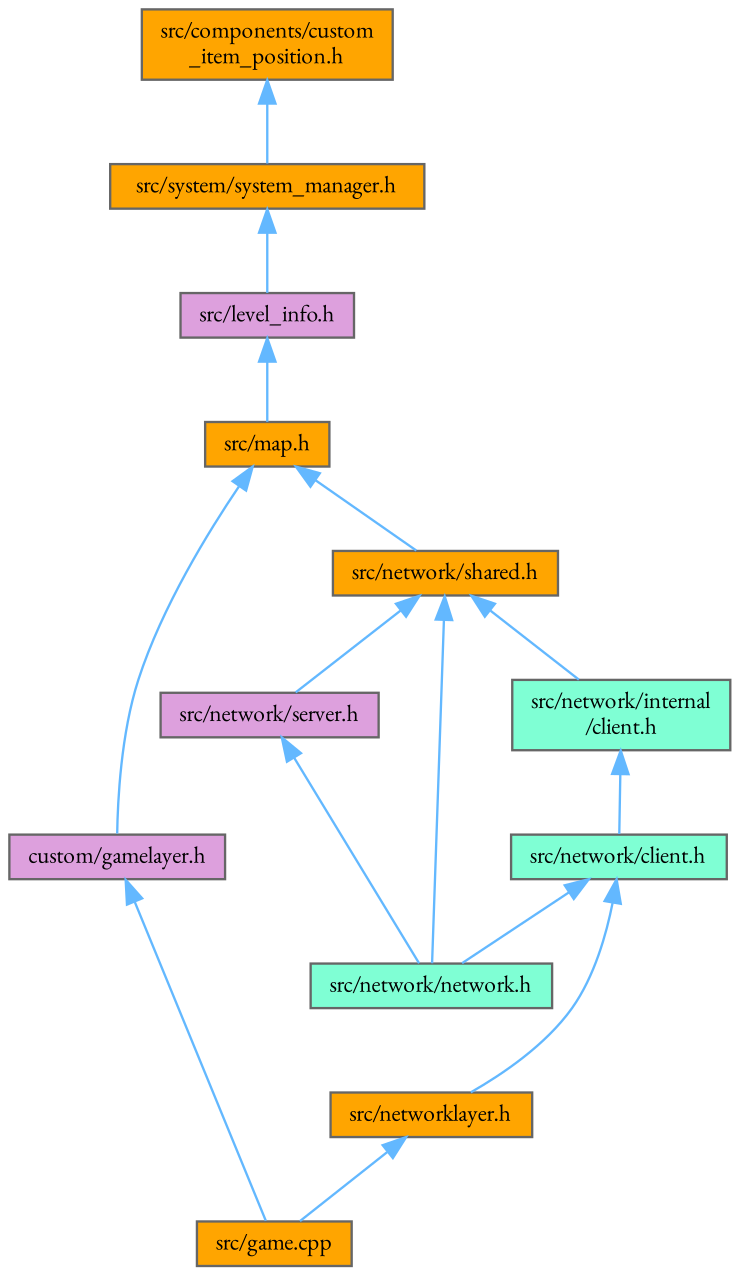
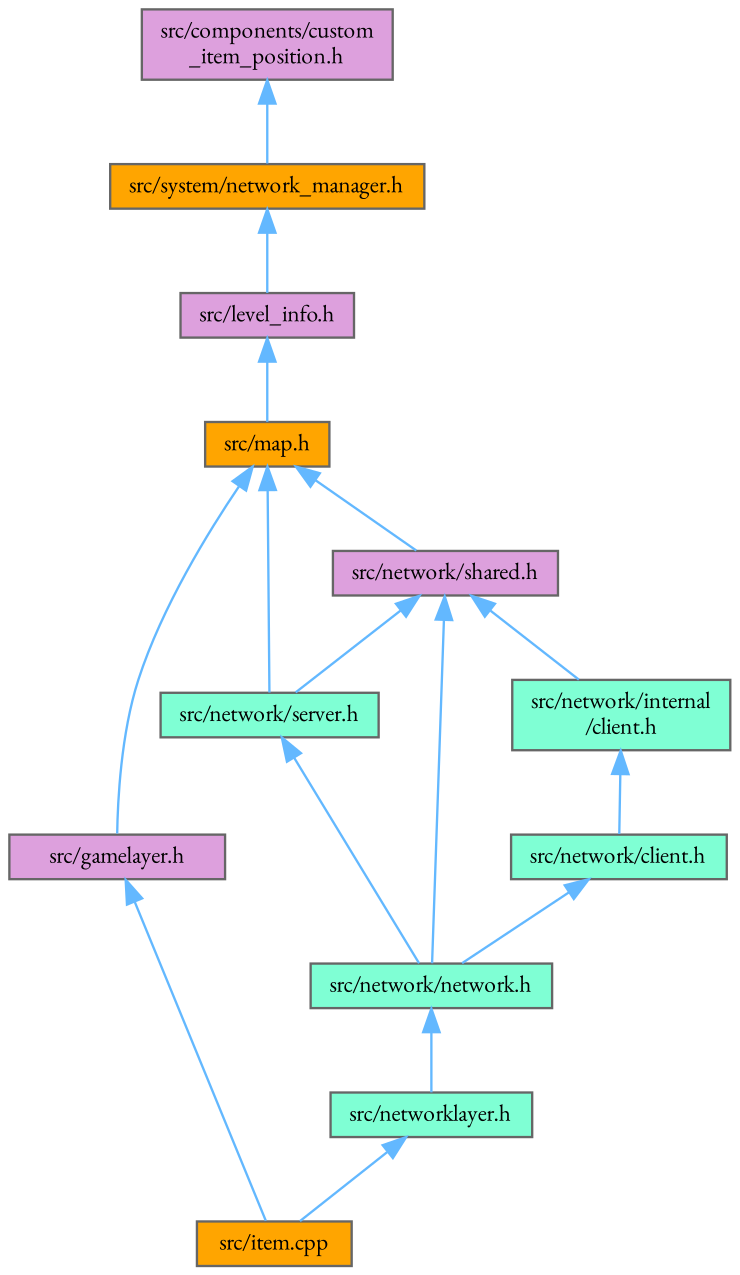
(267, 45) -> (267, 45)
(267, 186) -> (267, 186)
(445, 573) -> (445, 573)
none -> (269, 592)
(270, 715) -> (270, 715)
(117, 857) -> (117, 857)
(566, 1016) -> (431, 1062)
(431, 1115) -> (431, 1115)
(274, 1244) -> (274, 1244)
